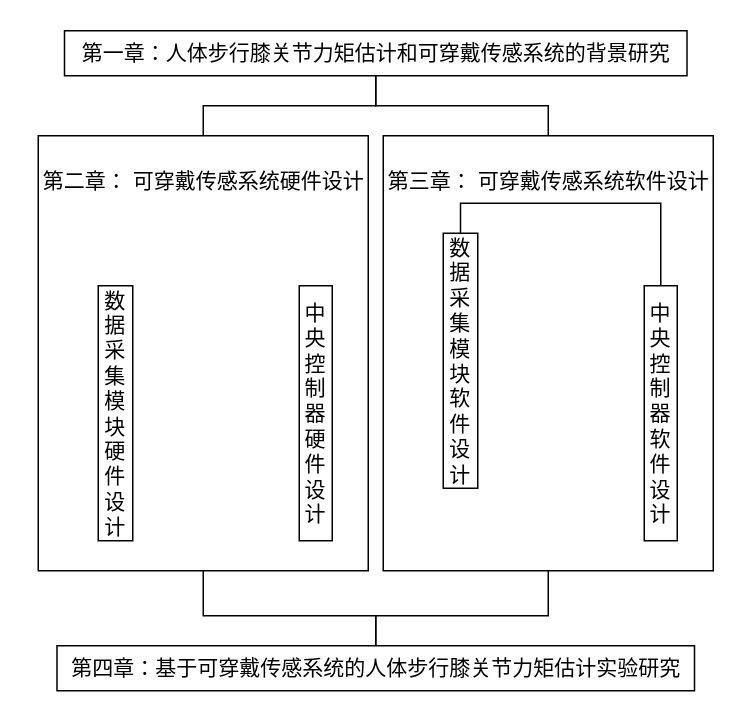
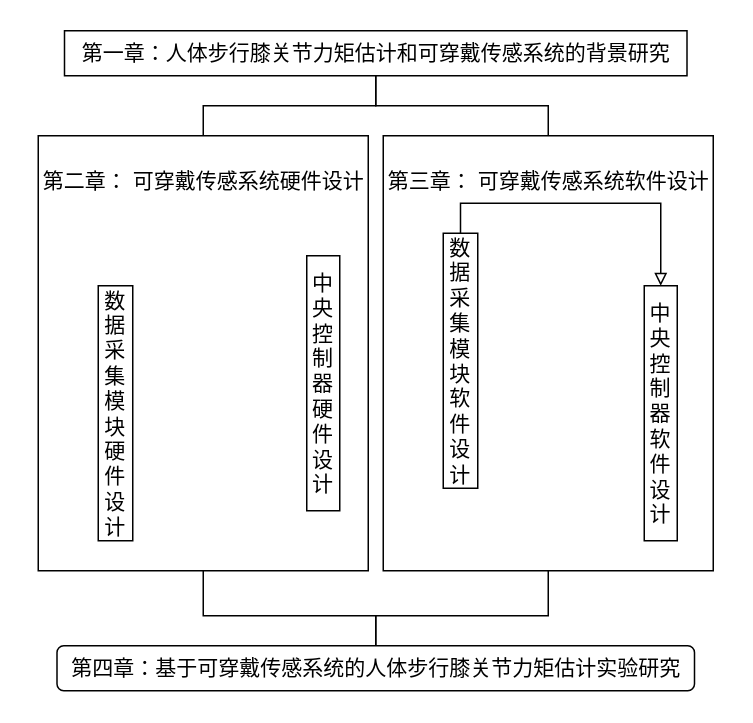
(661, 277) -> (661, 272)
(316, 413) -> (323, 383)
(376, 668) -> (376, 668)
